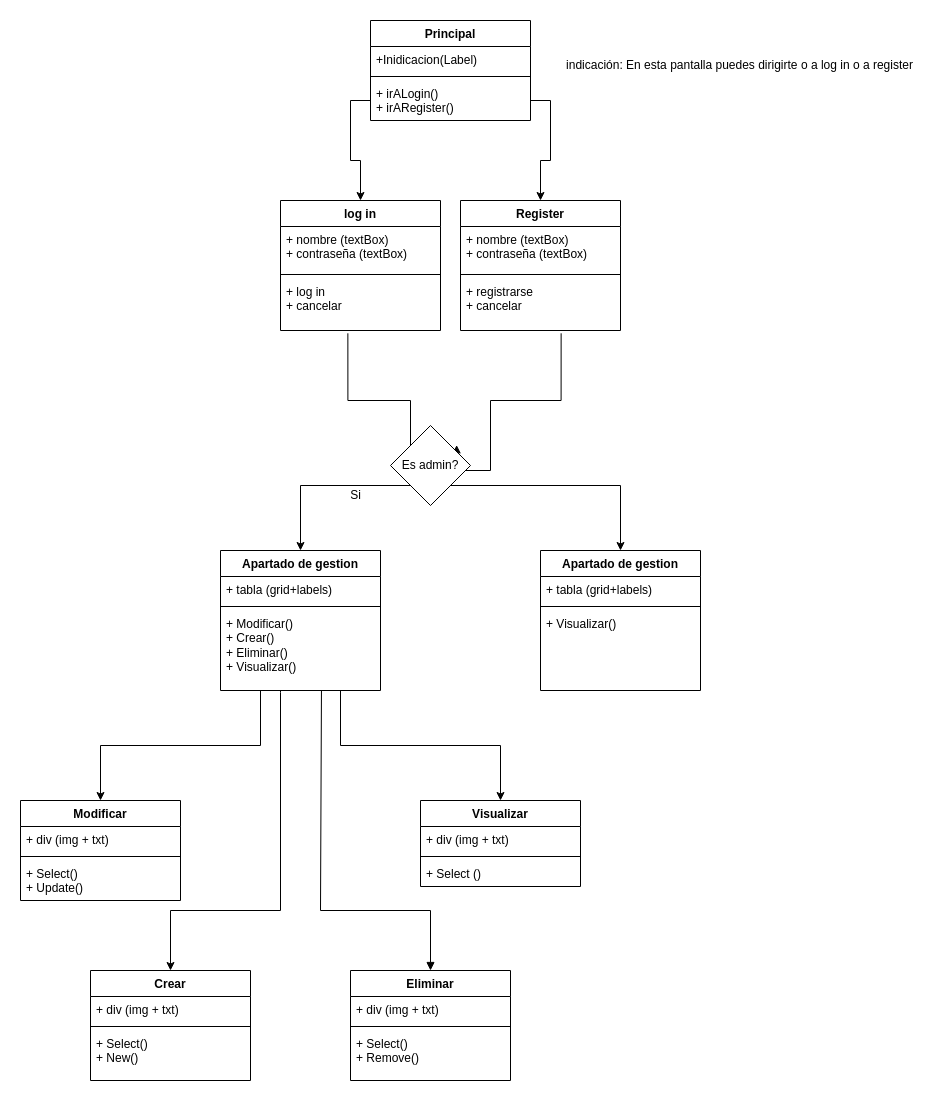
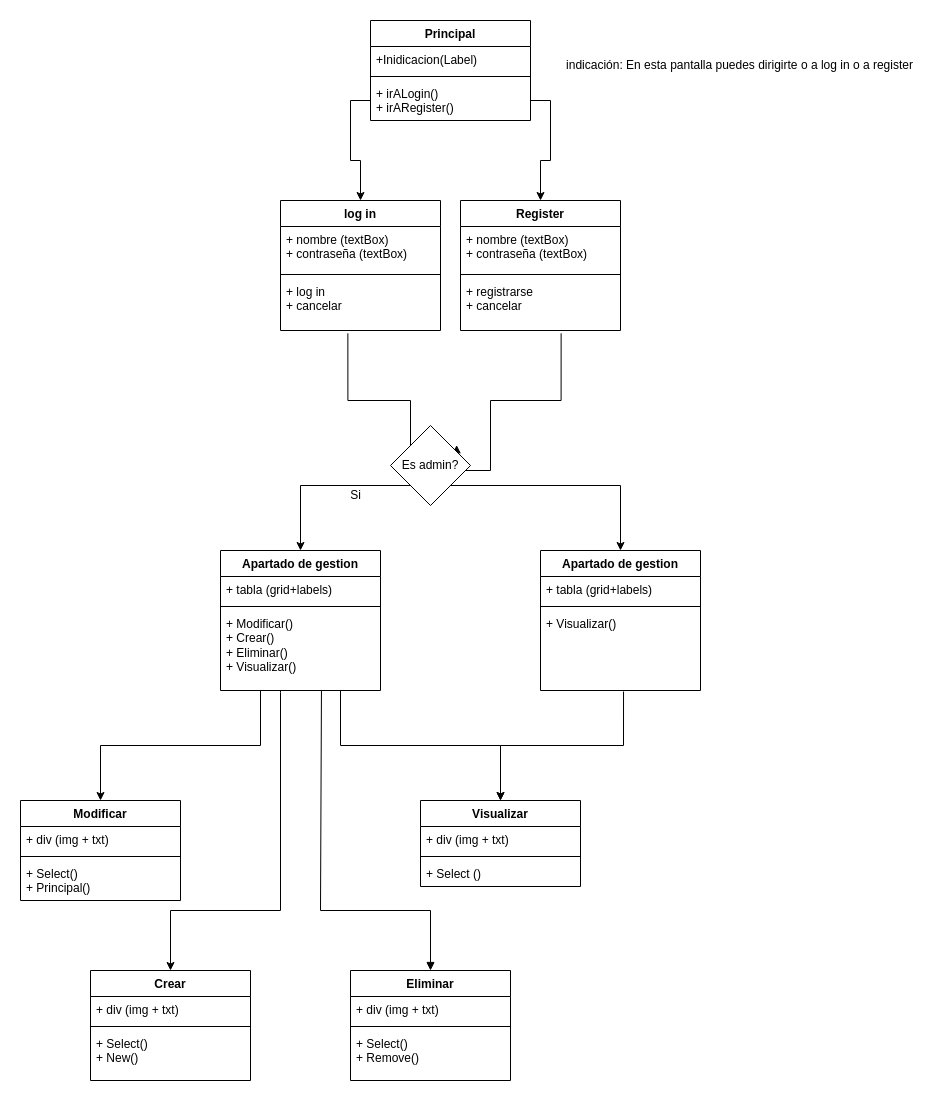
none -> (589, 746)
(59, 882) -> (64, 882)
